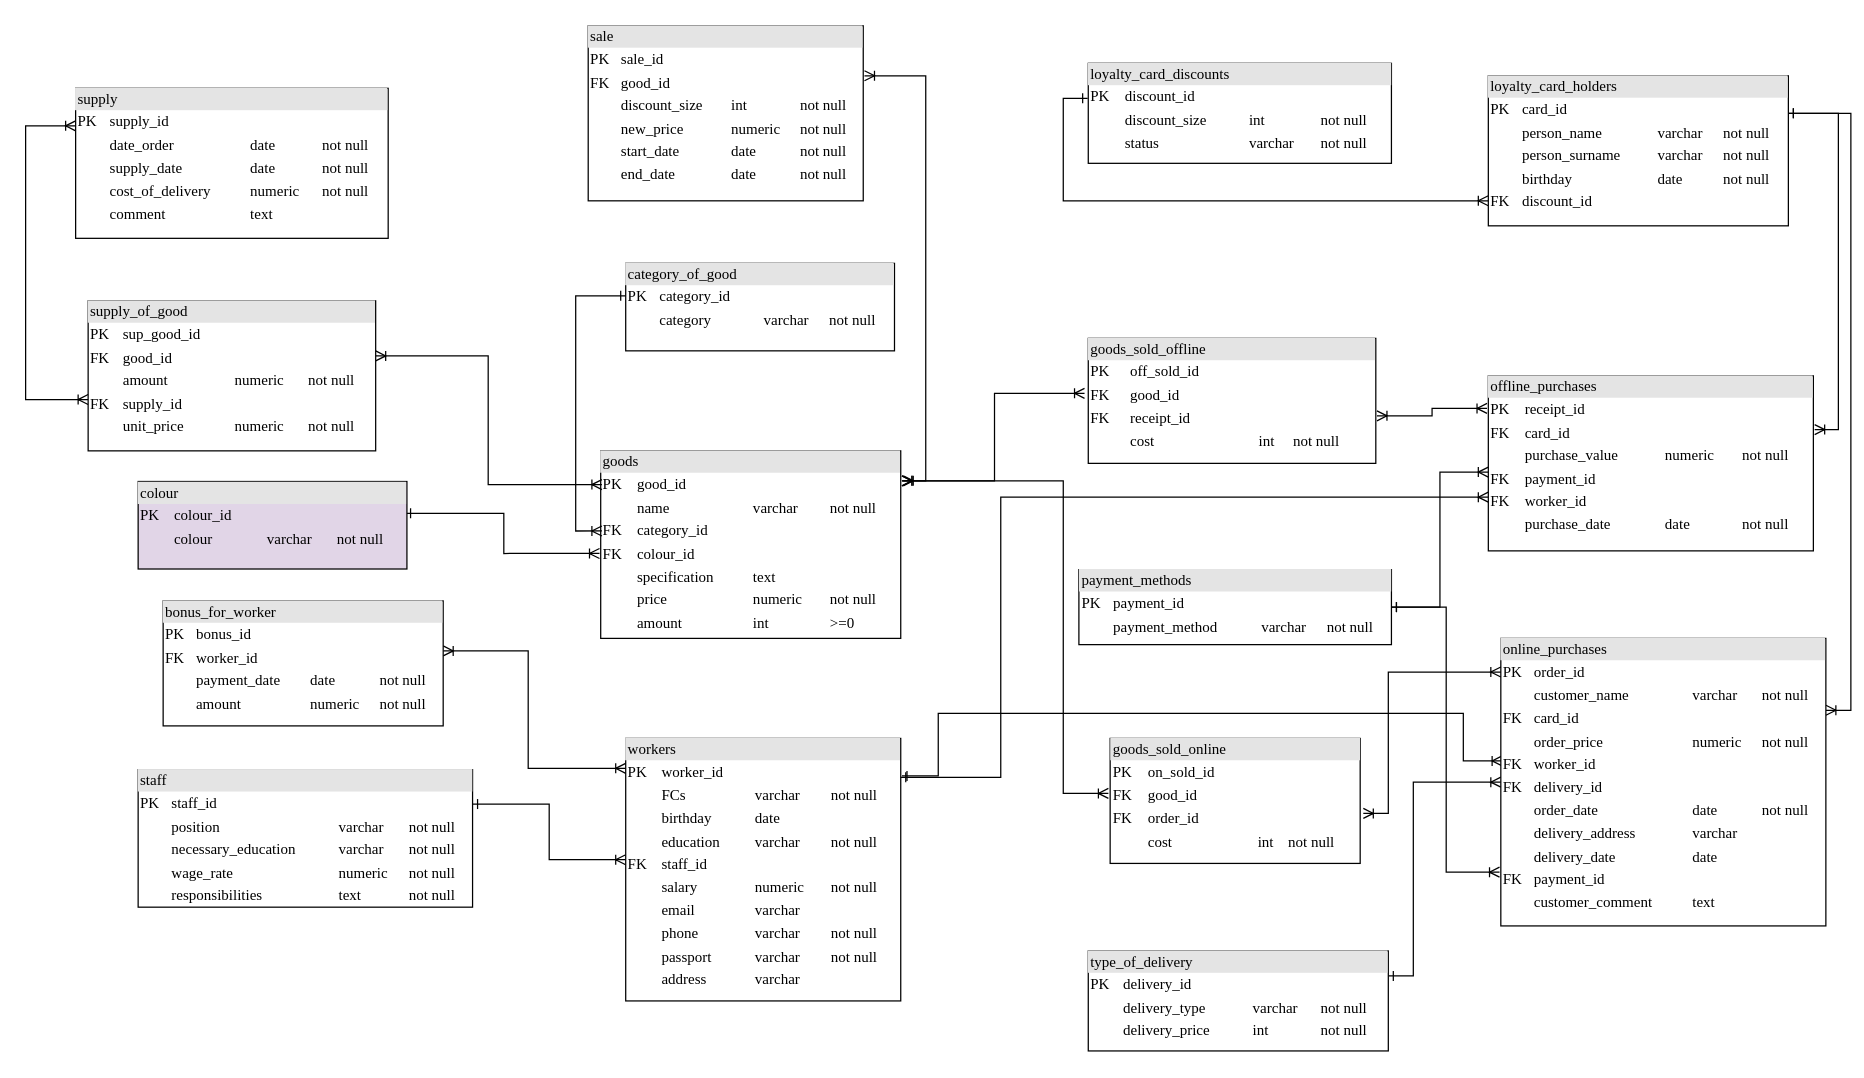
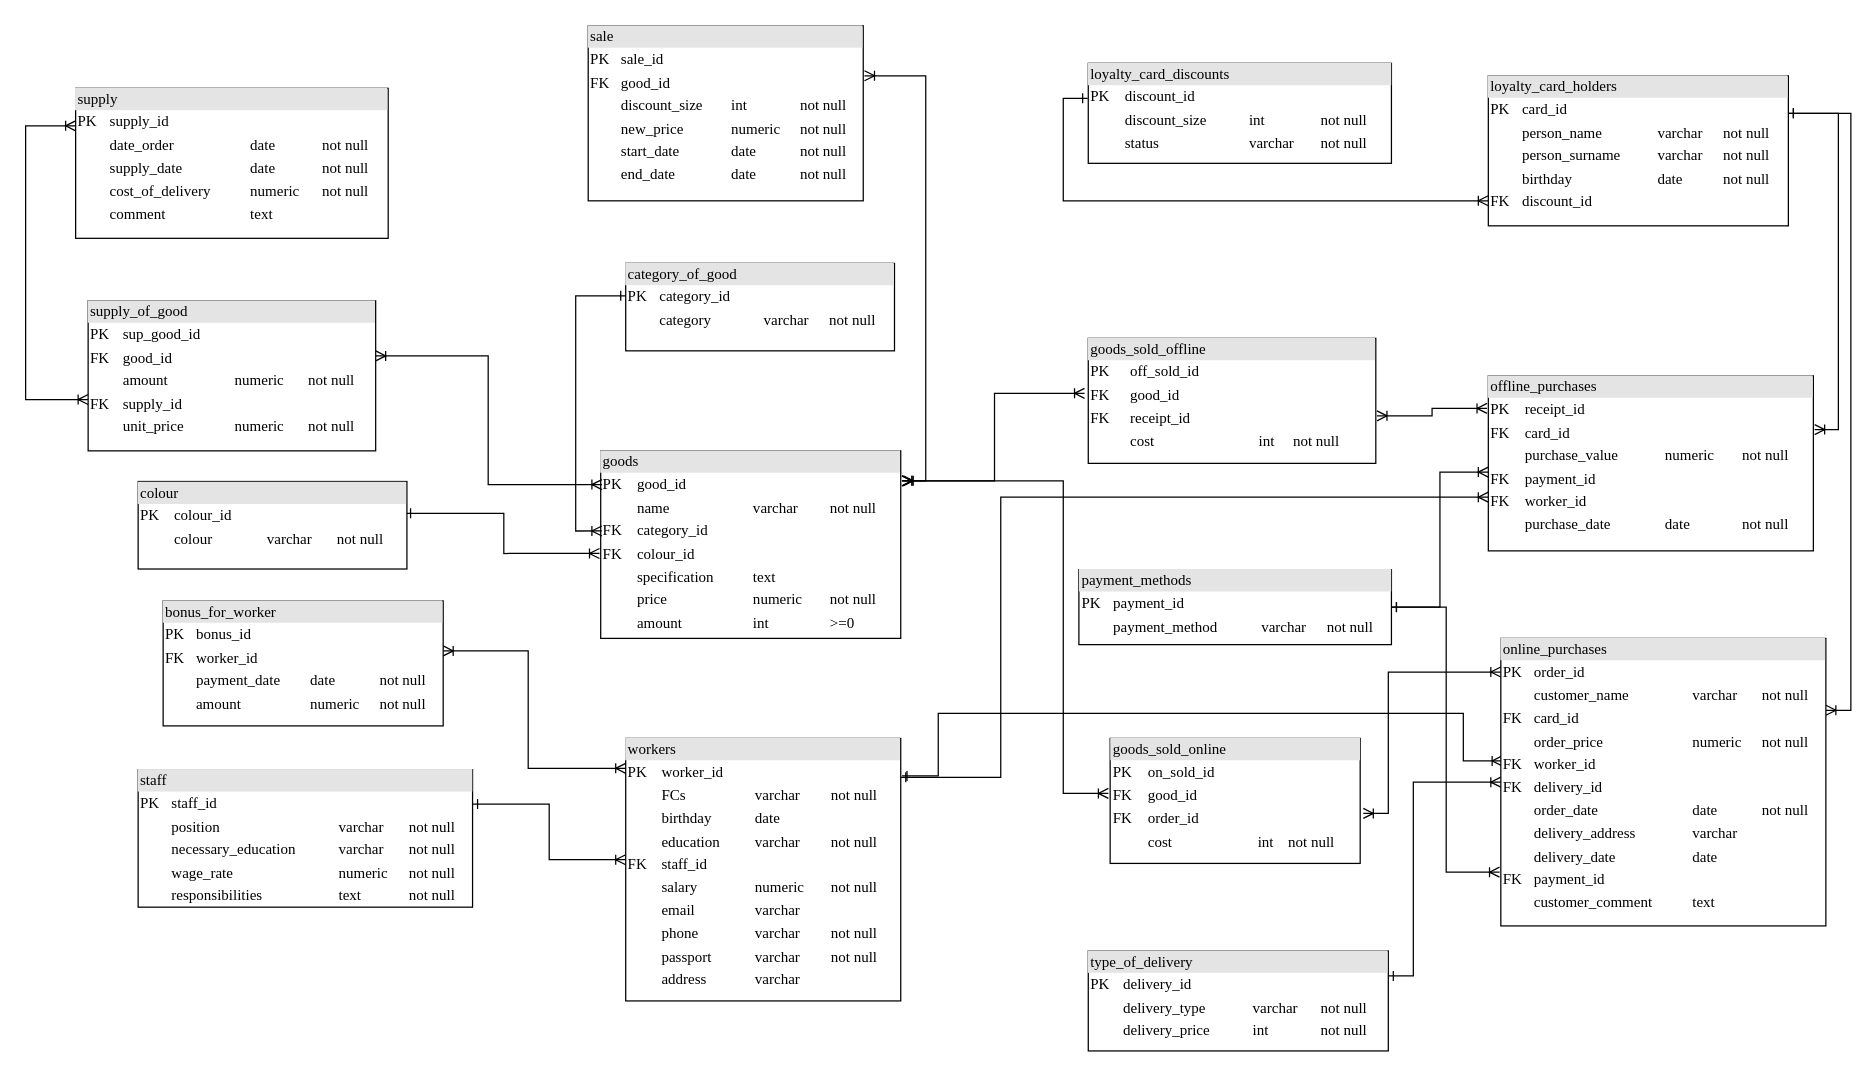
(273, 525) -> (273, 525)
